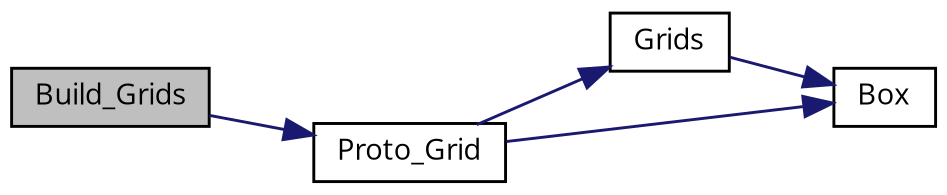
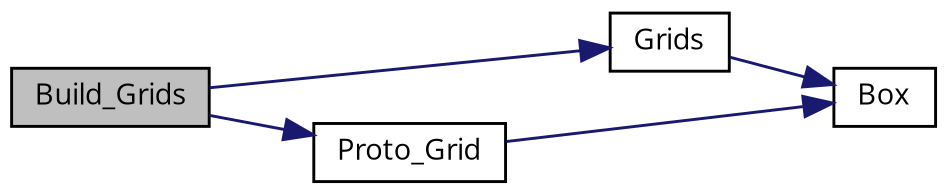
(529, 102) -> (395, 69)
